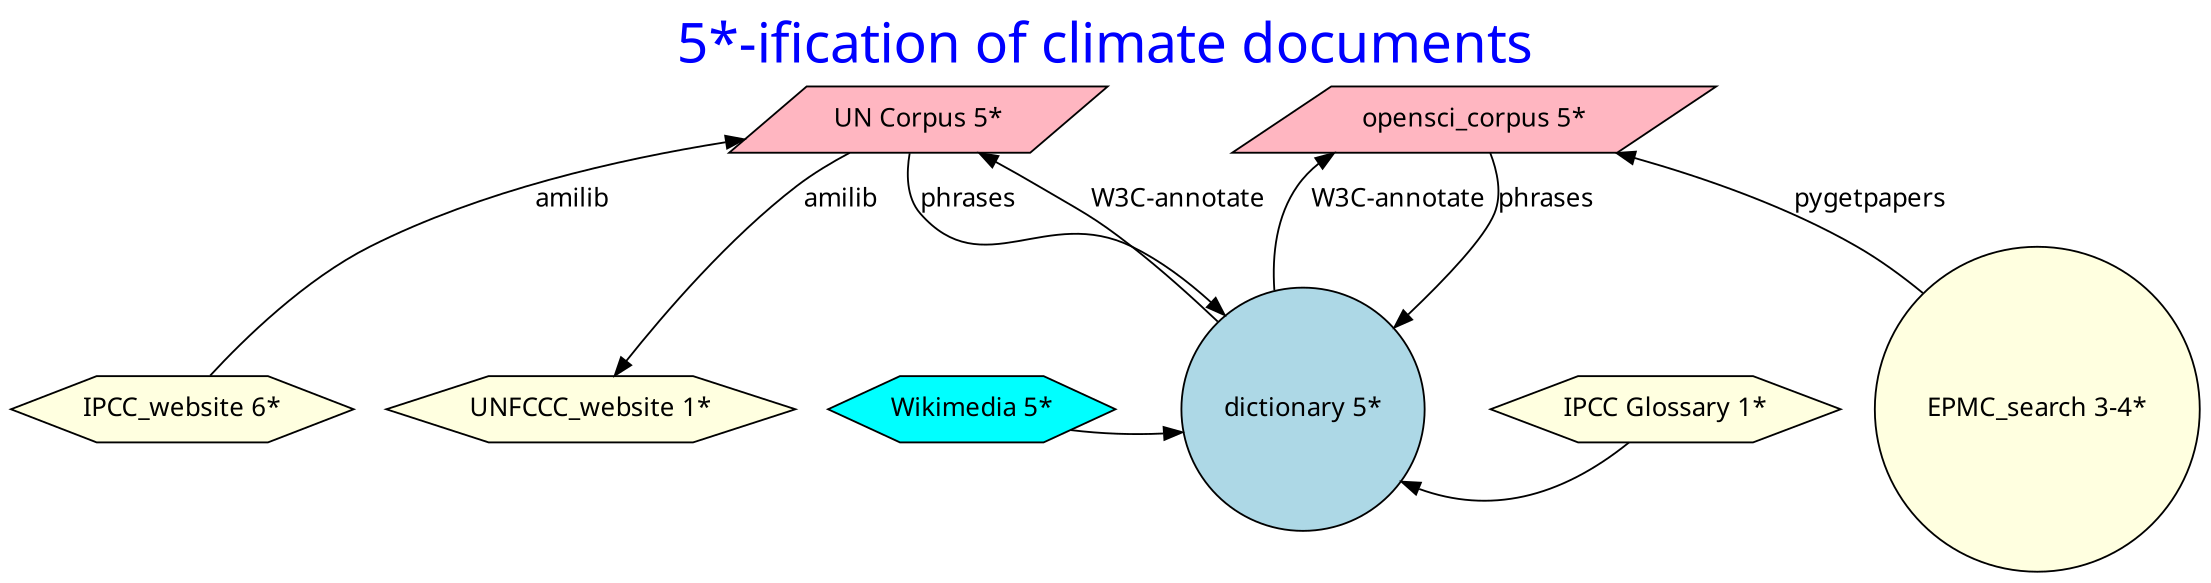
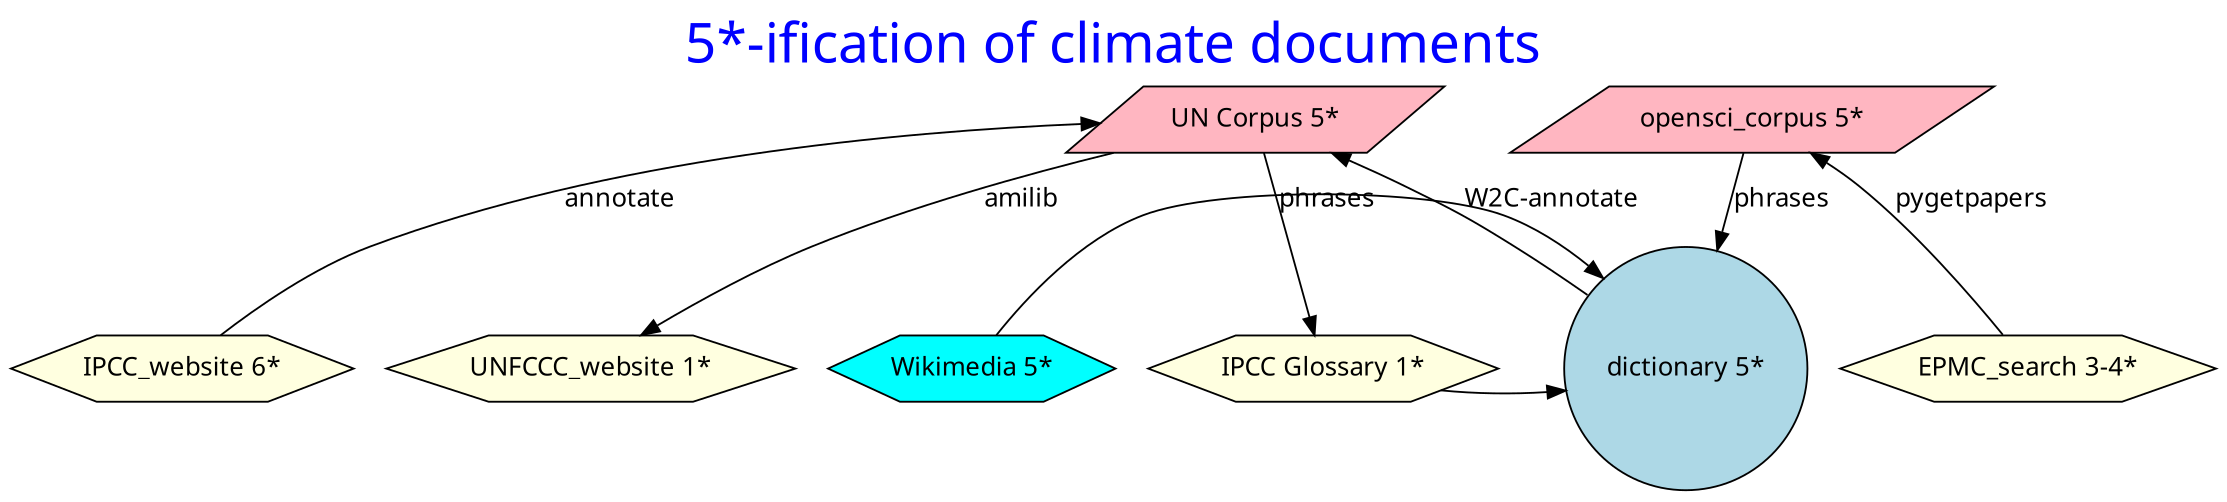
(569, 200) -> (617, 200)
(1175, 200) -> (1549, 200)
(1281, 221) -> none
(1039, 237) -> (1287, 235)
(2037, 409) -> (2028, 369)
